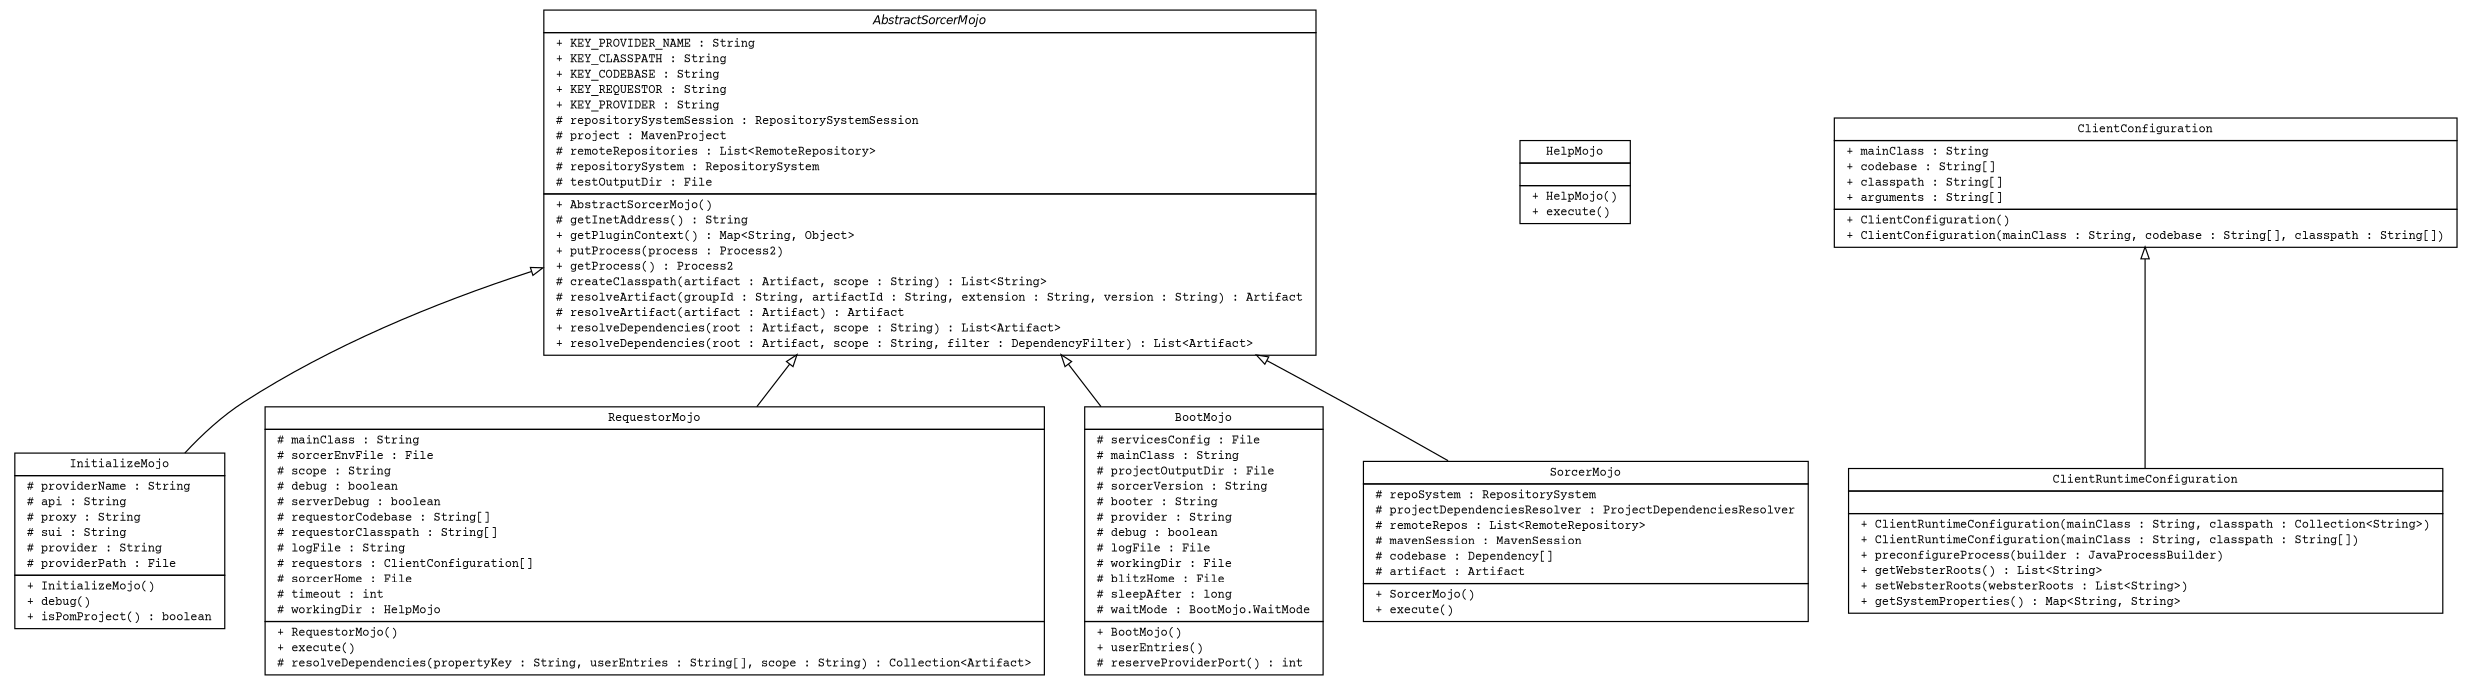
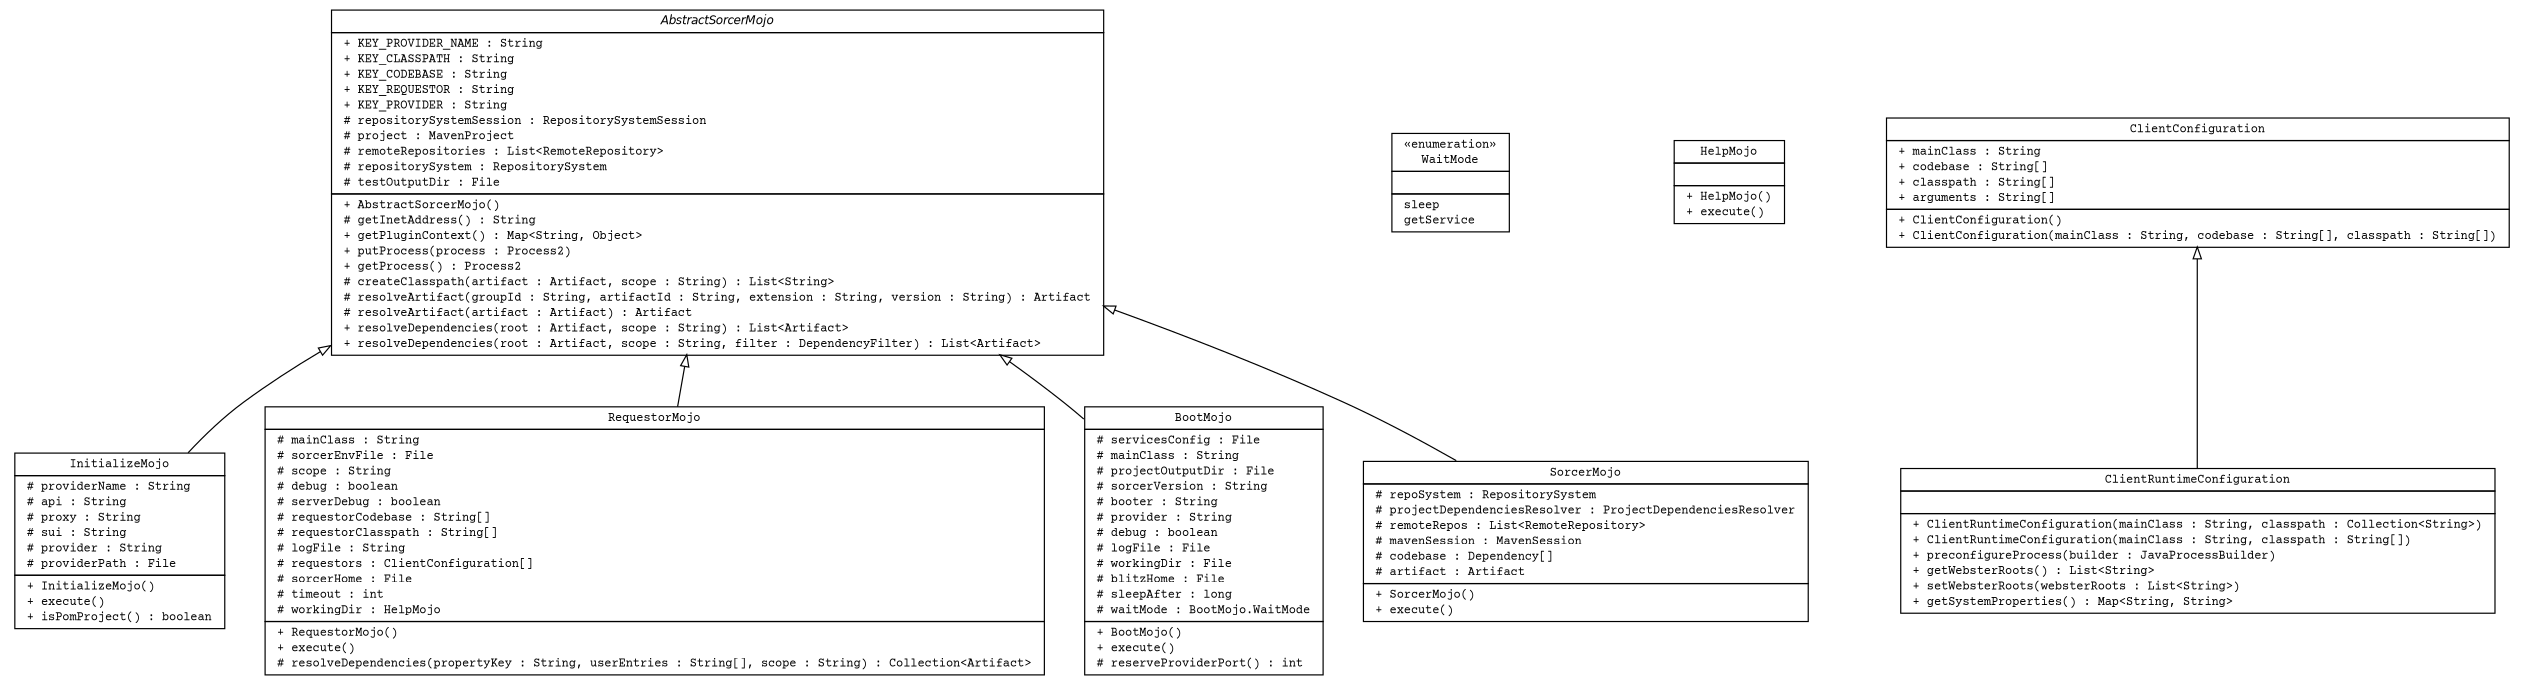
none -> (1450, 182)
(59, 601) -> (66, 601)
(1151, 648) -> (1136, 648)
